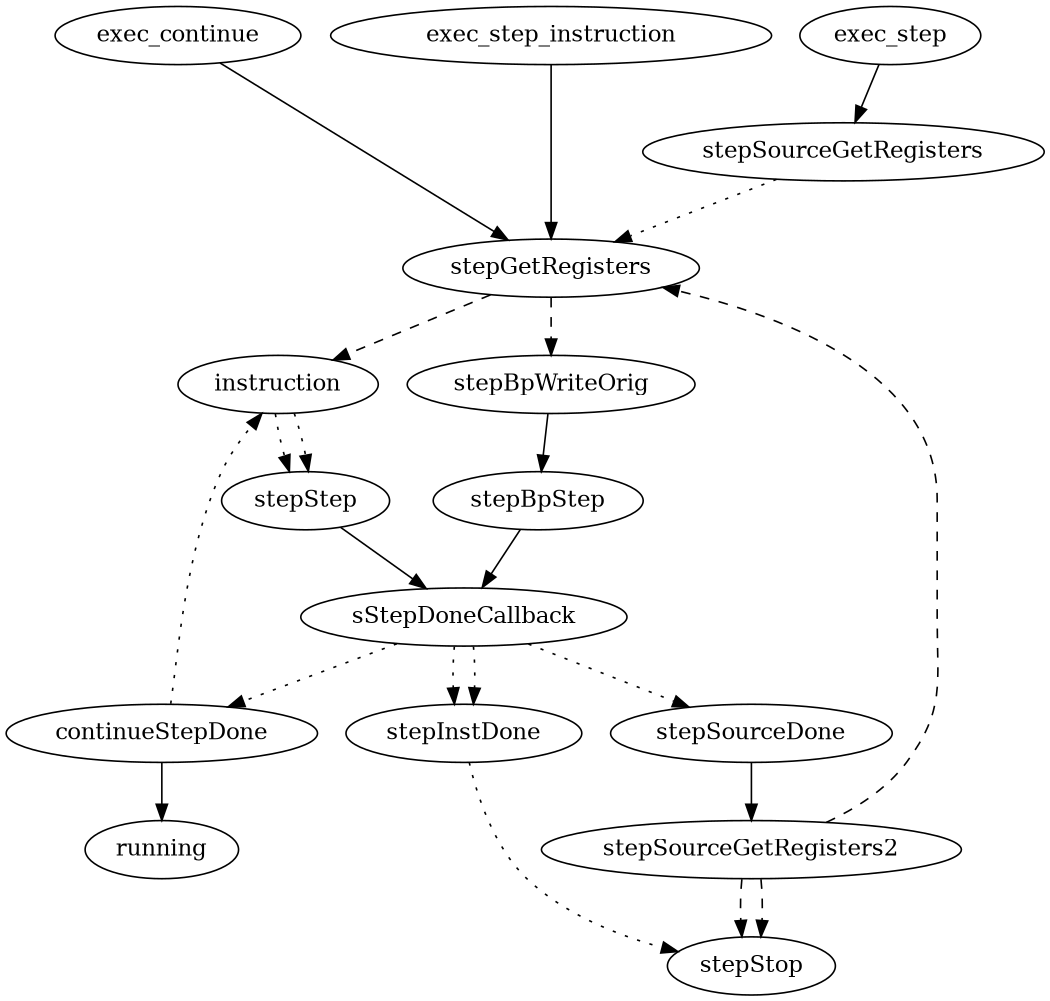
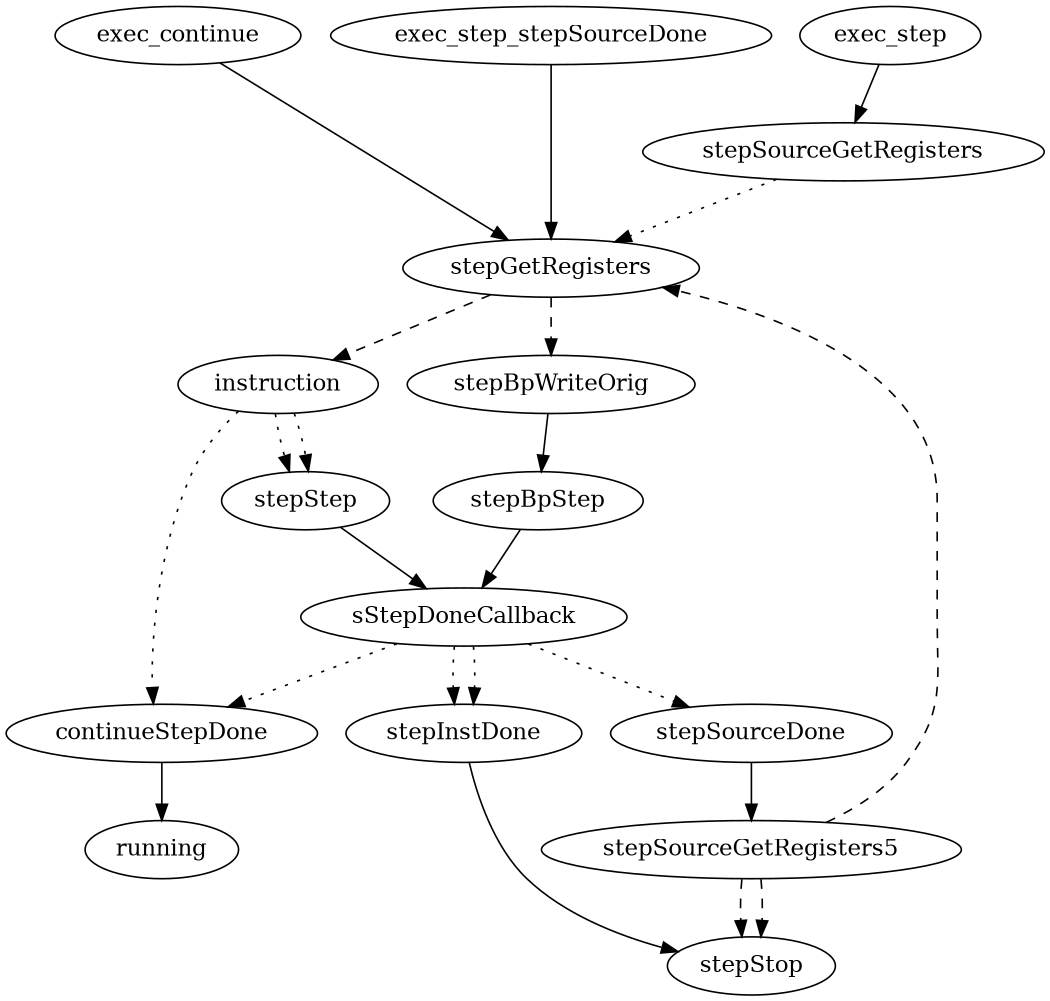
(551, 36) -> (551, 36)
(193, 559) -> (169, 540)
(751, 850) -> (751, 850)
(535, 886) -> (535, 886)
